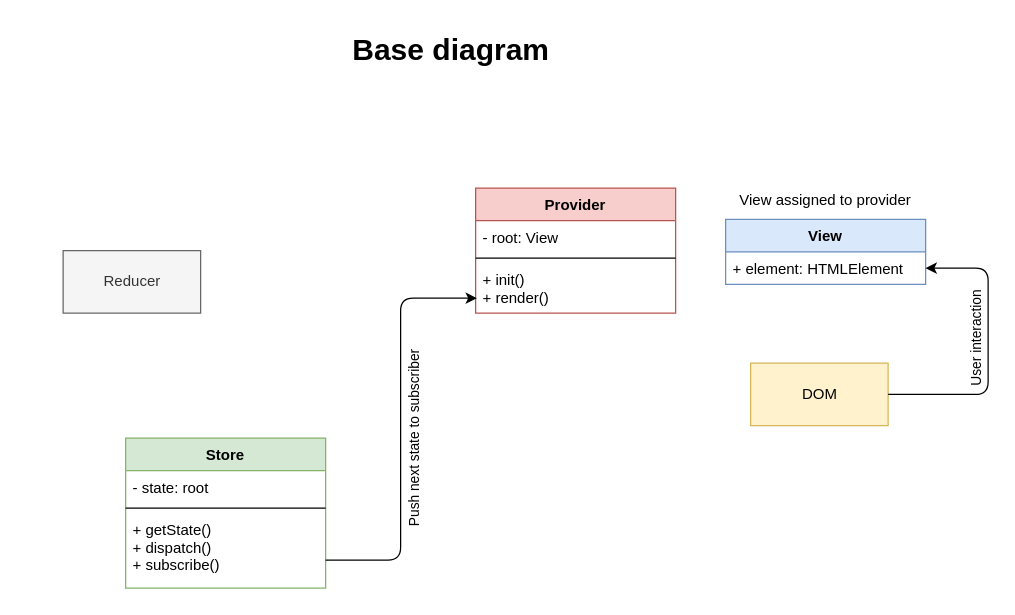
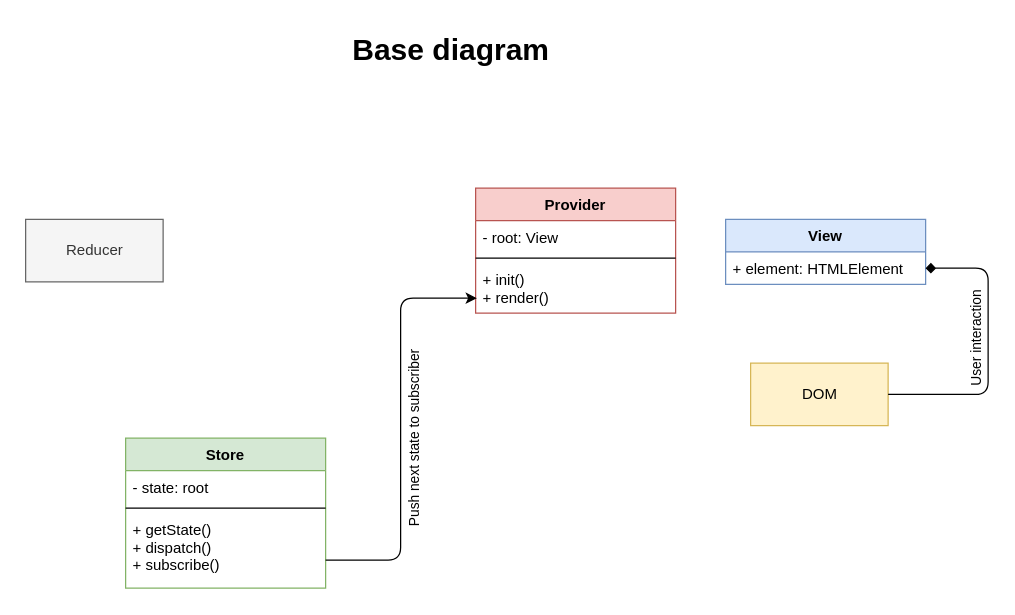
(826, 201) -> none
(936, 268) -> (936, 268)
(132, 282) -> (94, 251)
